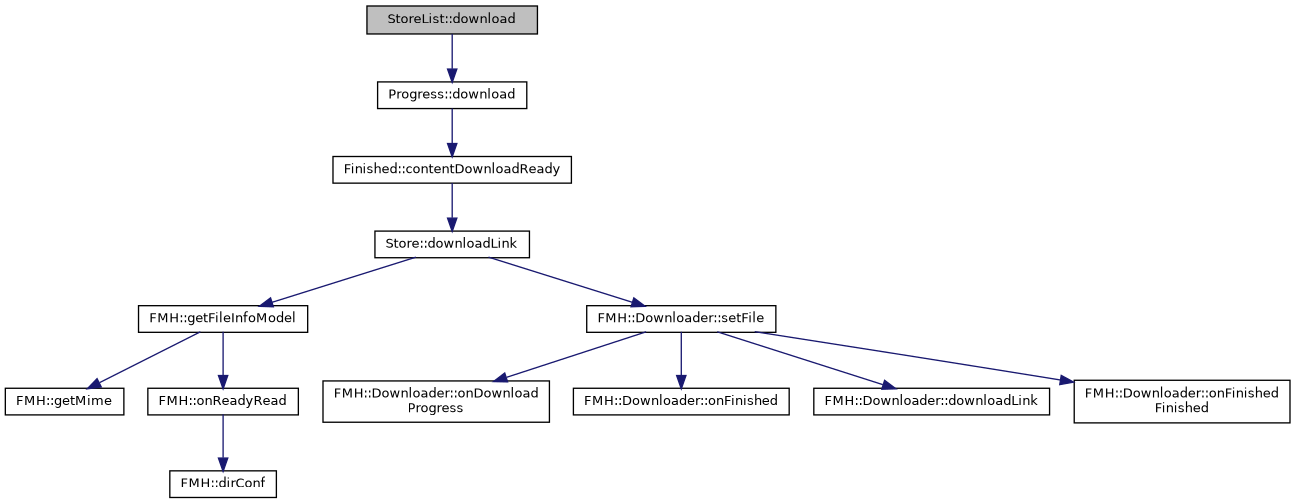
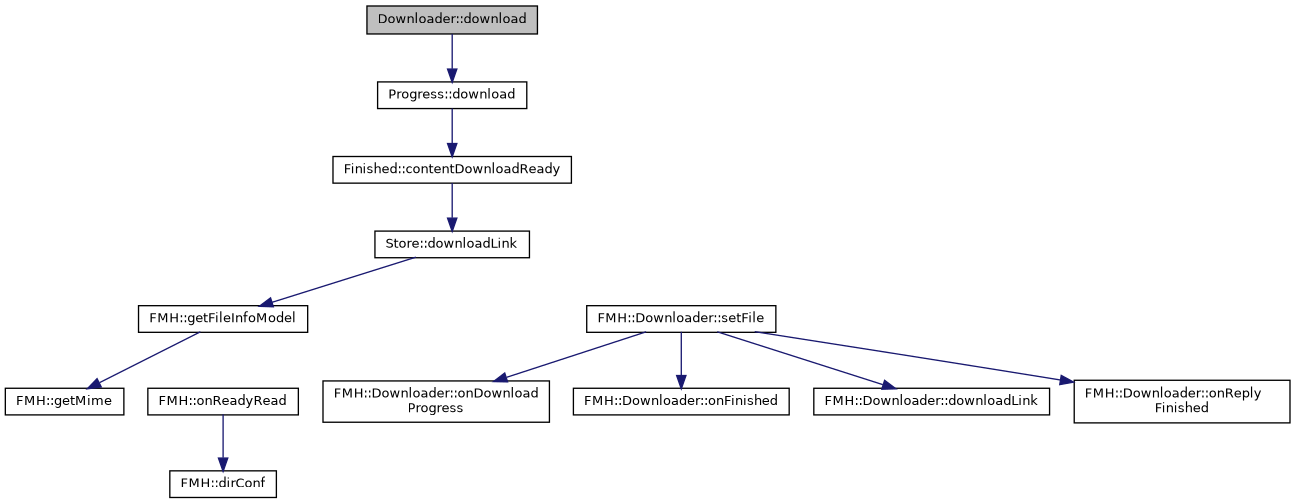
(452, 20) -> (452, 20)
(560, 280) -> none
(223, 353) -> none
(1182, 402) -> (1182, 402)
